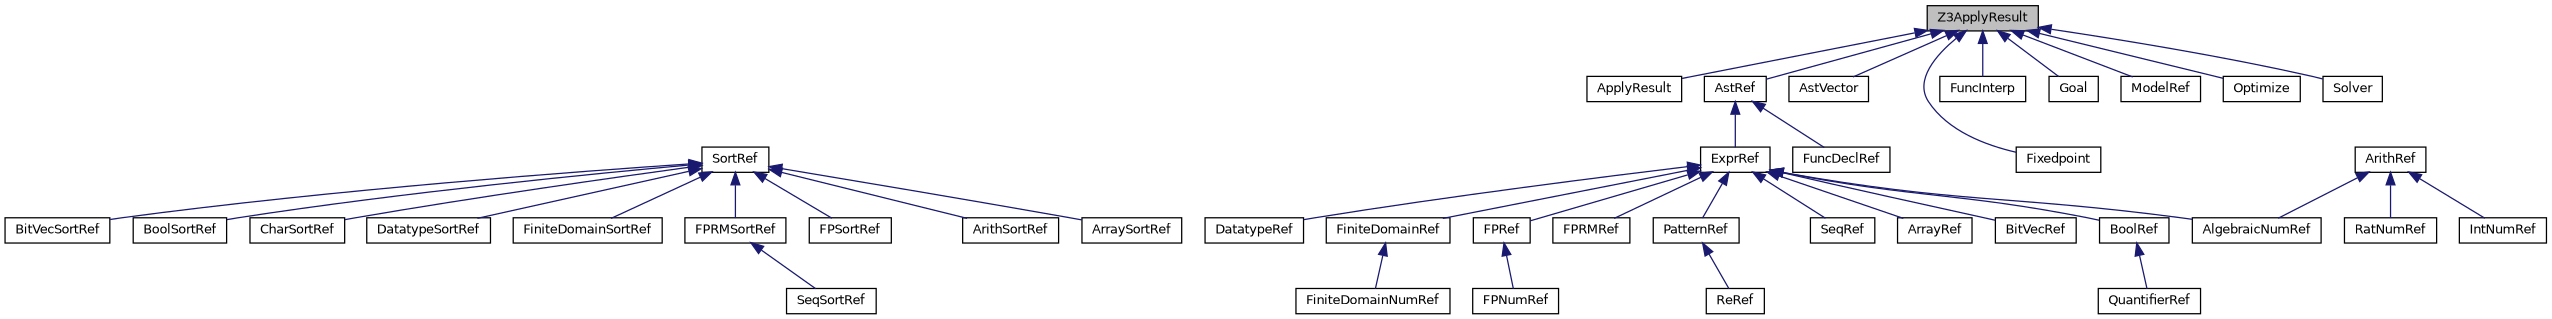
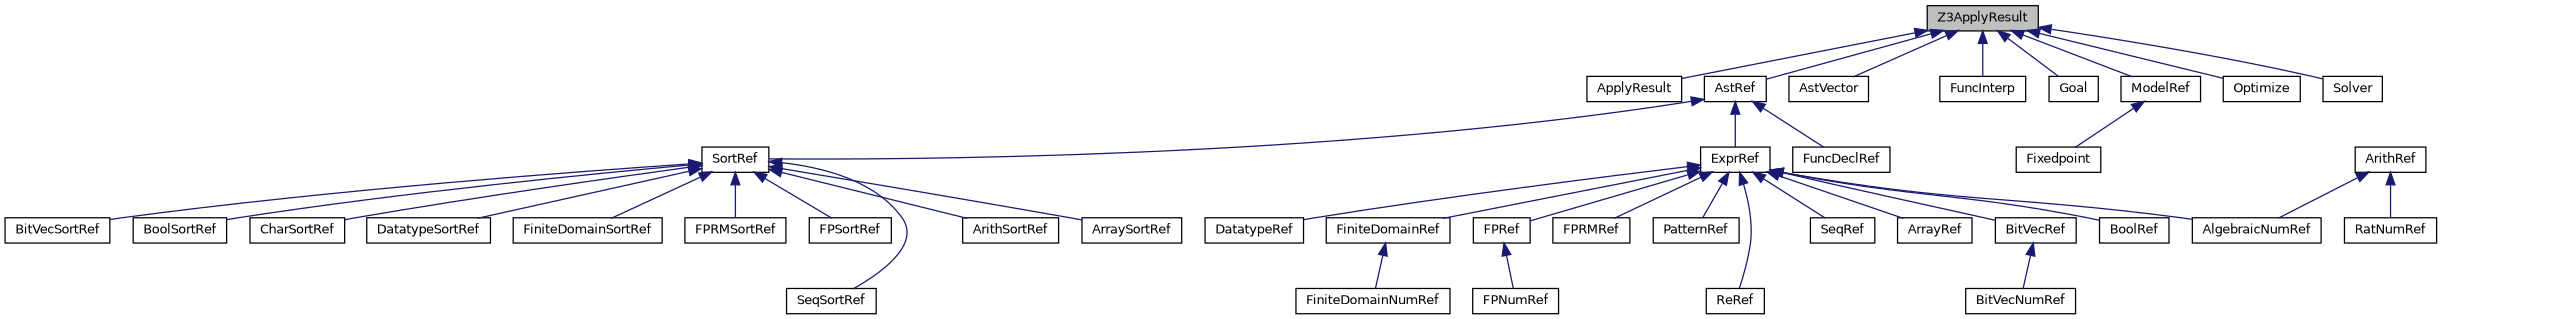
(1937, 113) -> (2104, 128)
none -> (1232, 147)
(2503, 230) -> none
(789, 269) -> (897, 212)
(1719, 271) -> (1751, 237)
none -> (2021, 301)
(2149, 301) -> none
